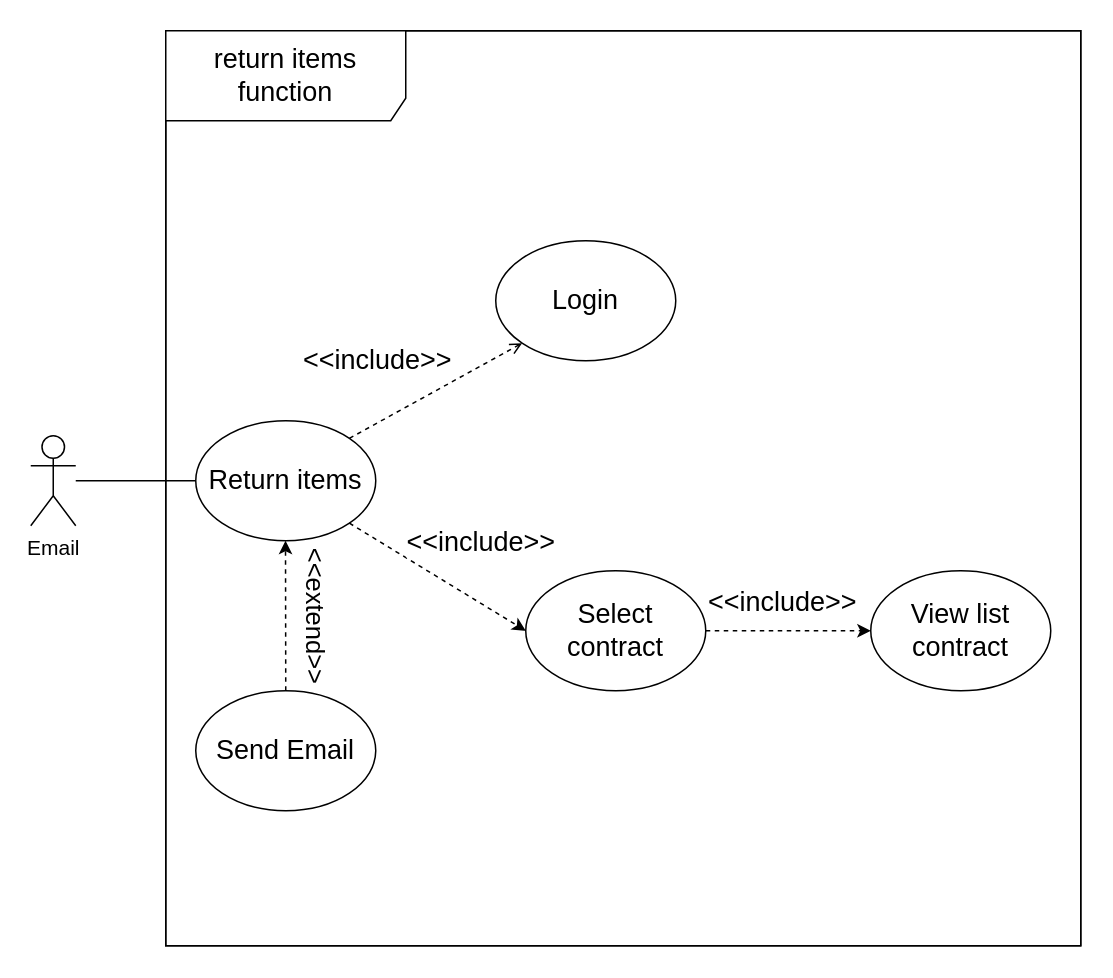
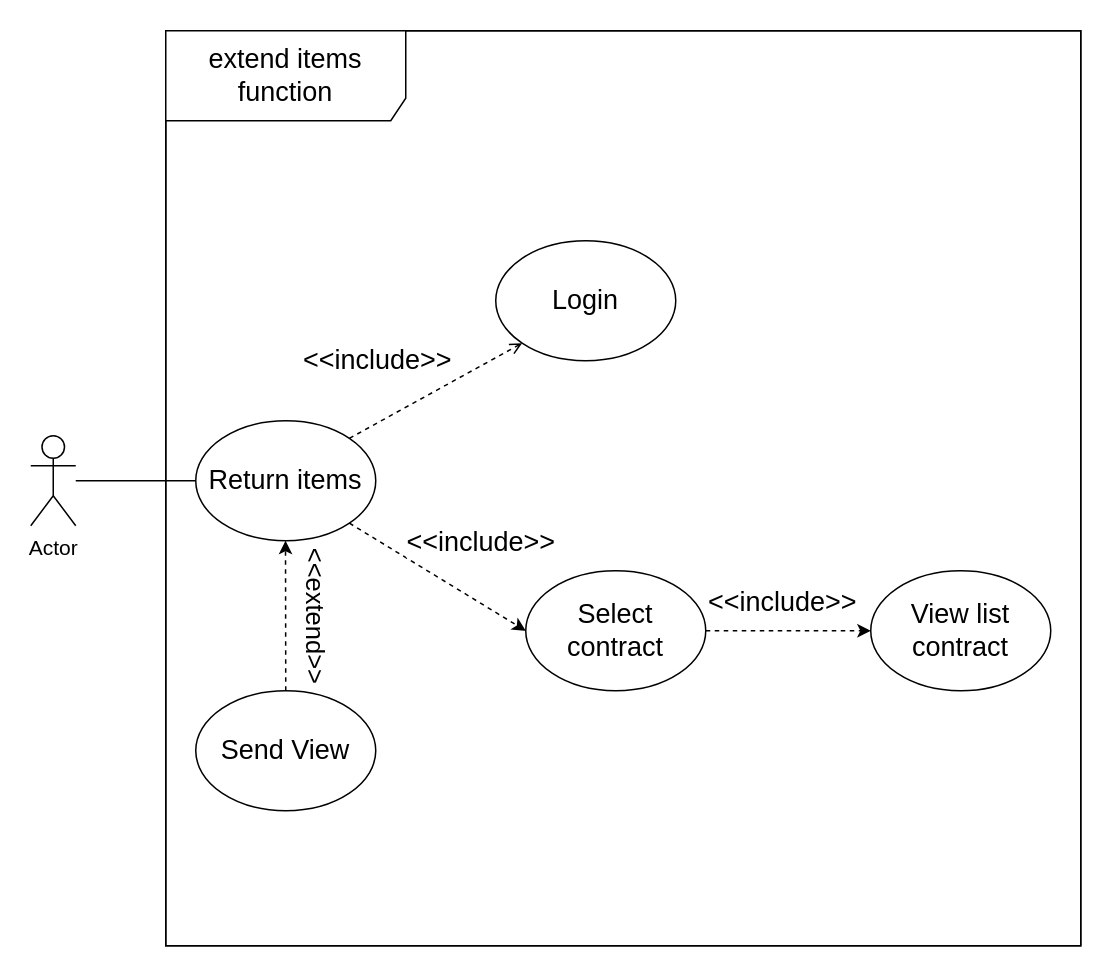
(286, 76) -> (286, 76)
(54, 547) -> (54, 547)
(286, 751) -> (286, 751)
